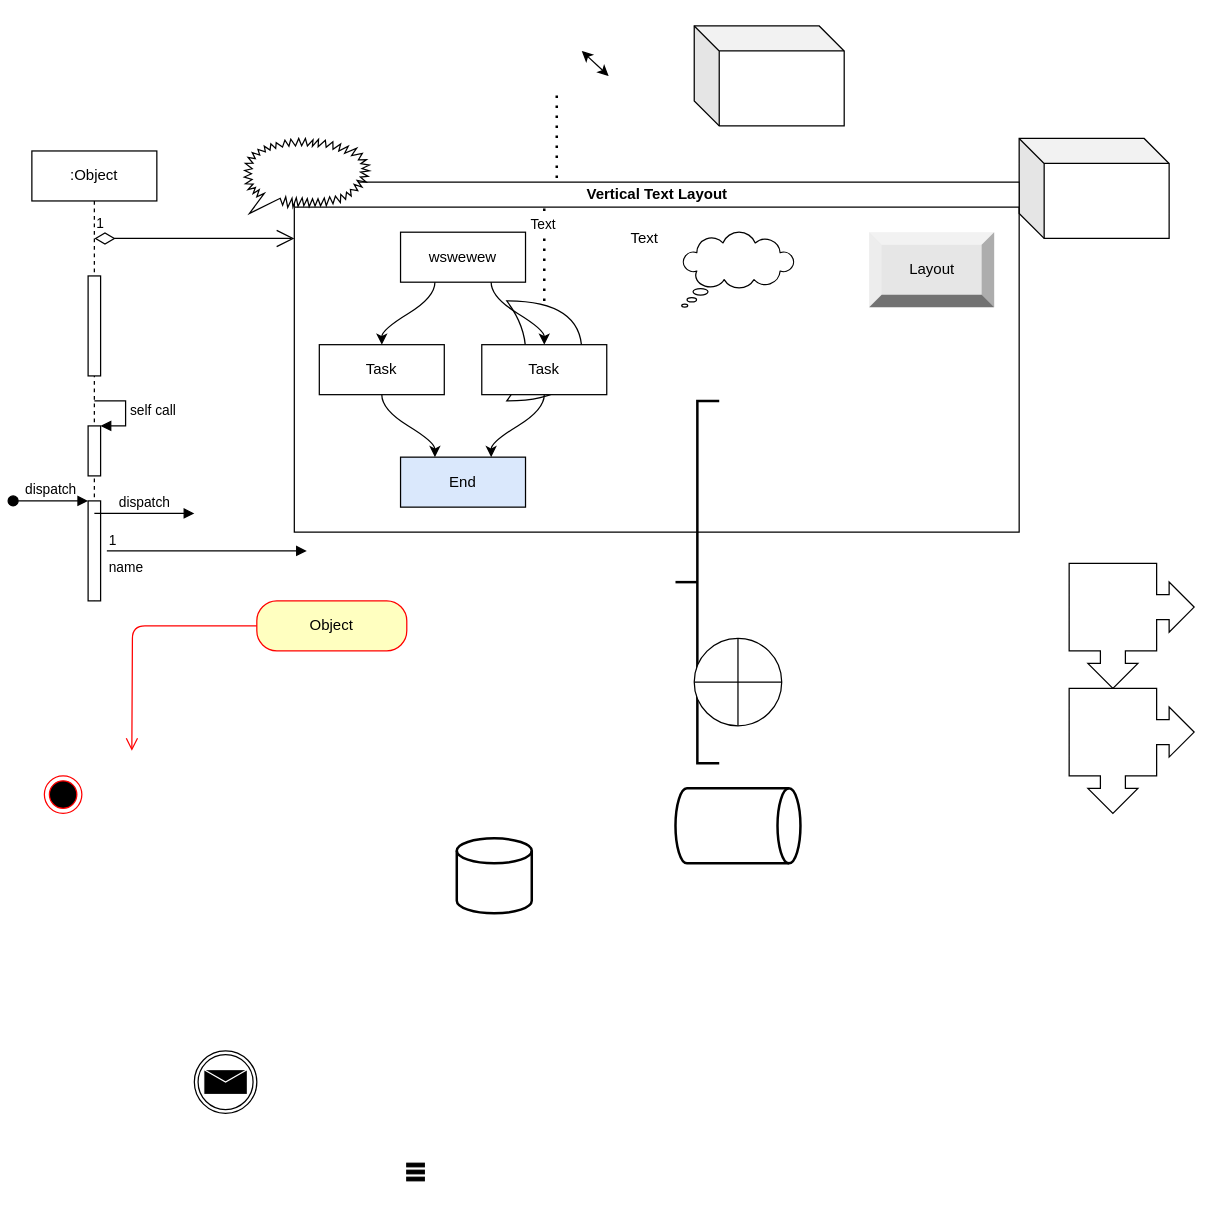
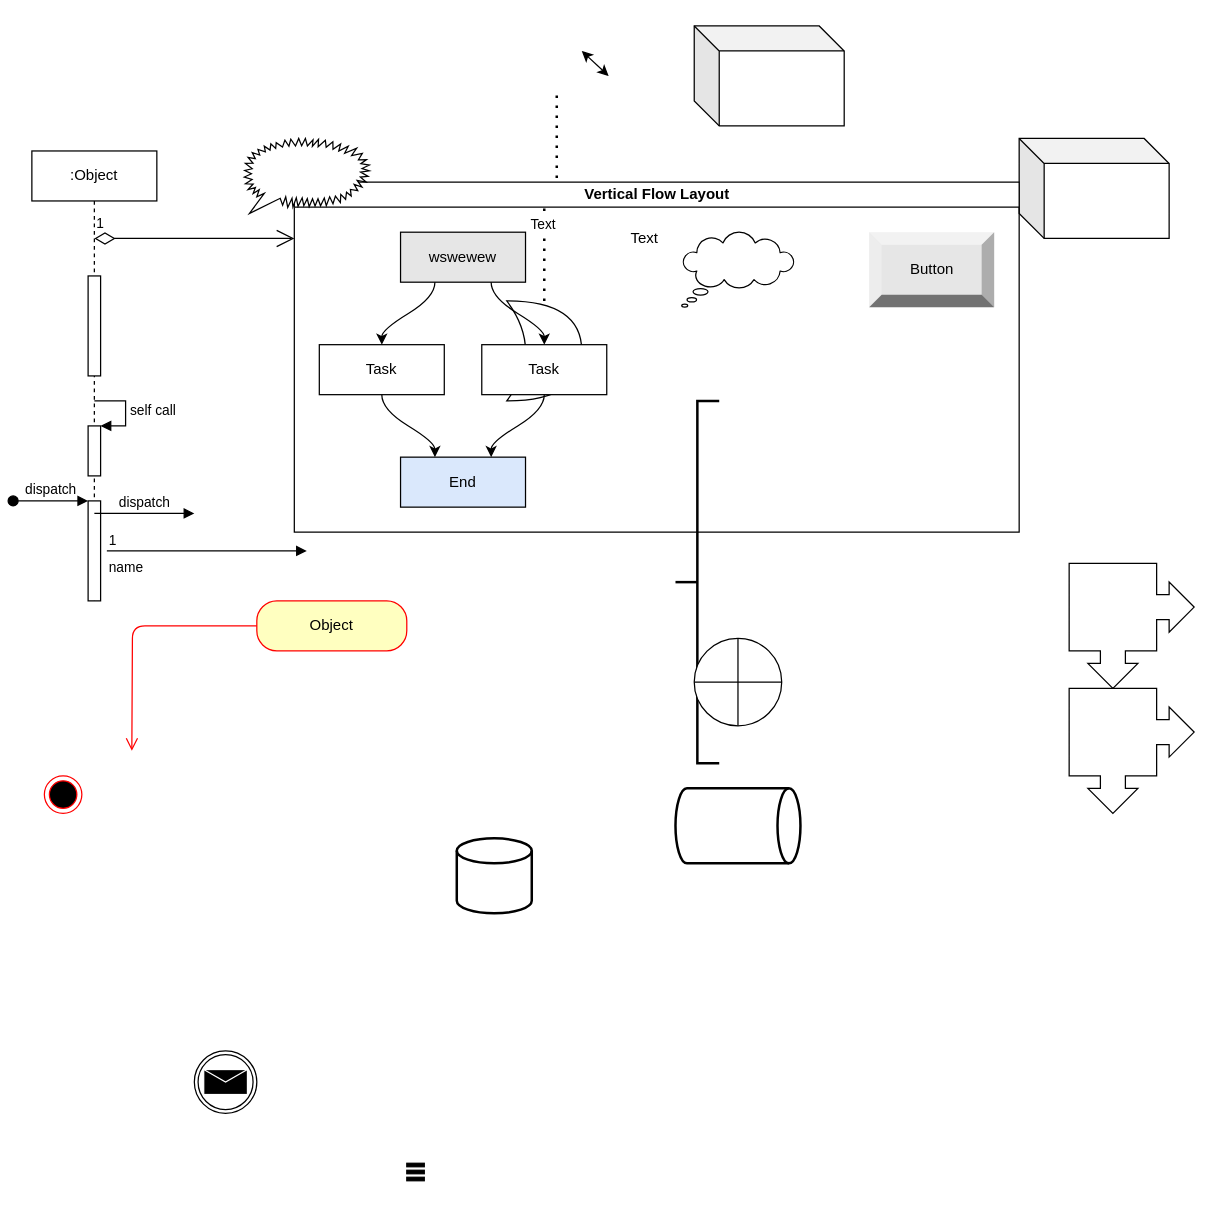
(658, 194) -> (658, 194)
(463, 257) -> (463, 257)
(933, 269) -> (933, 269)
